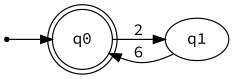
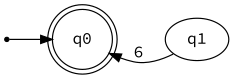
(133, 39) -> none
